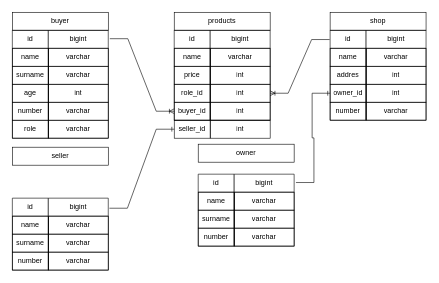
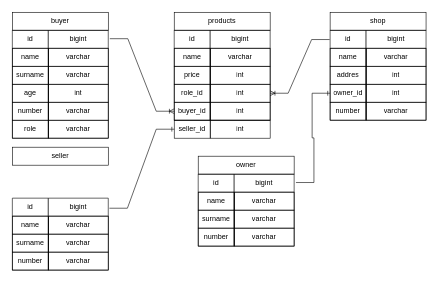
(246, 153) -> (246, 165)
